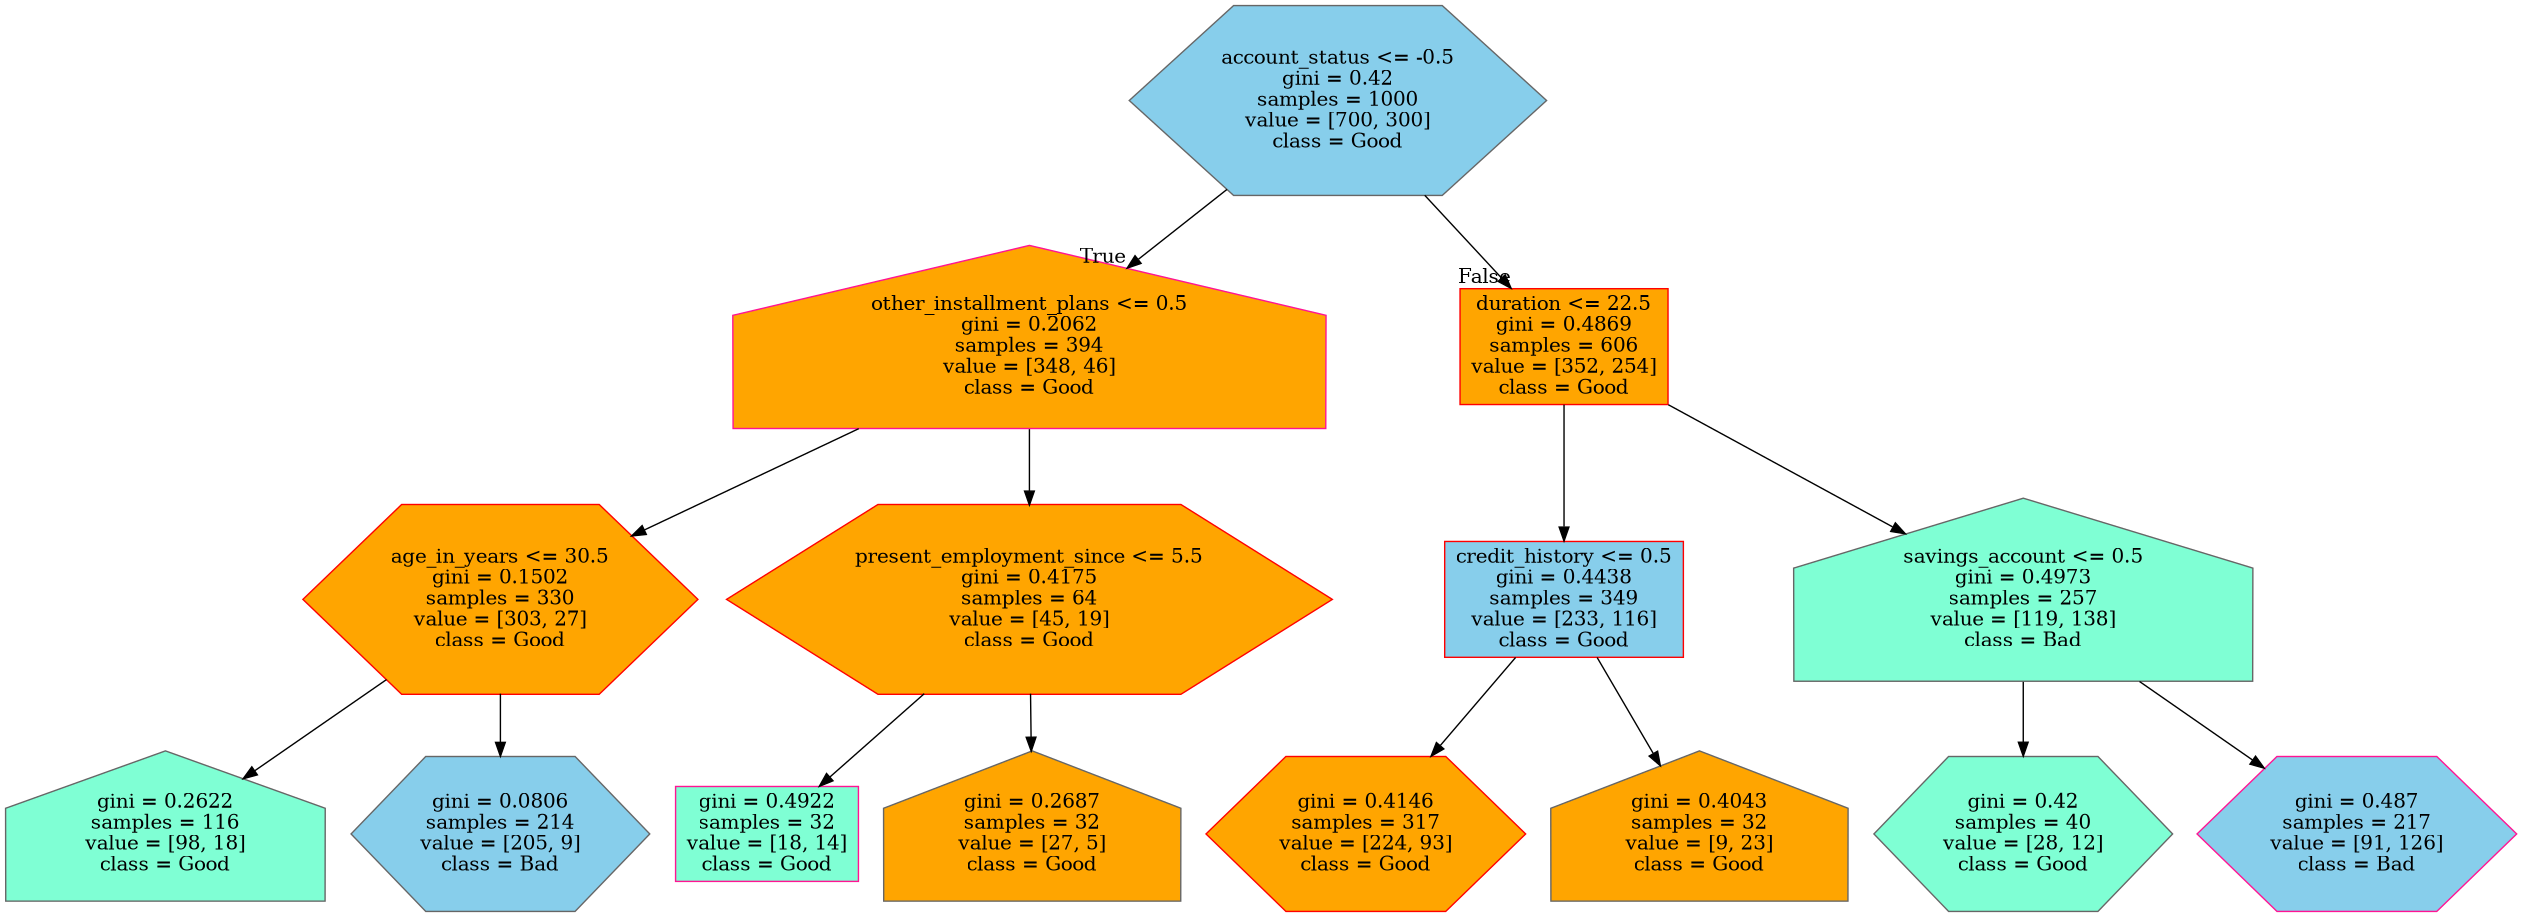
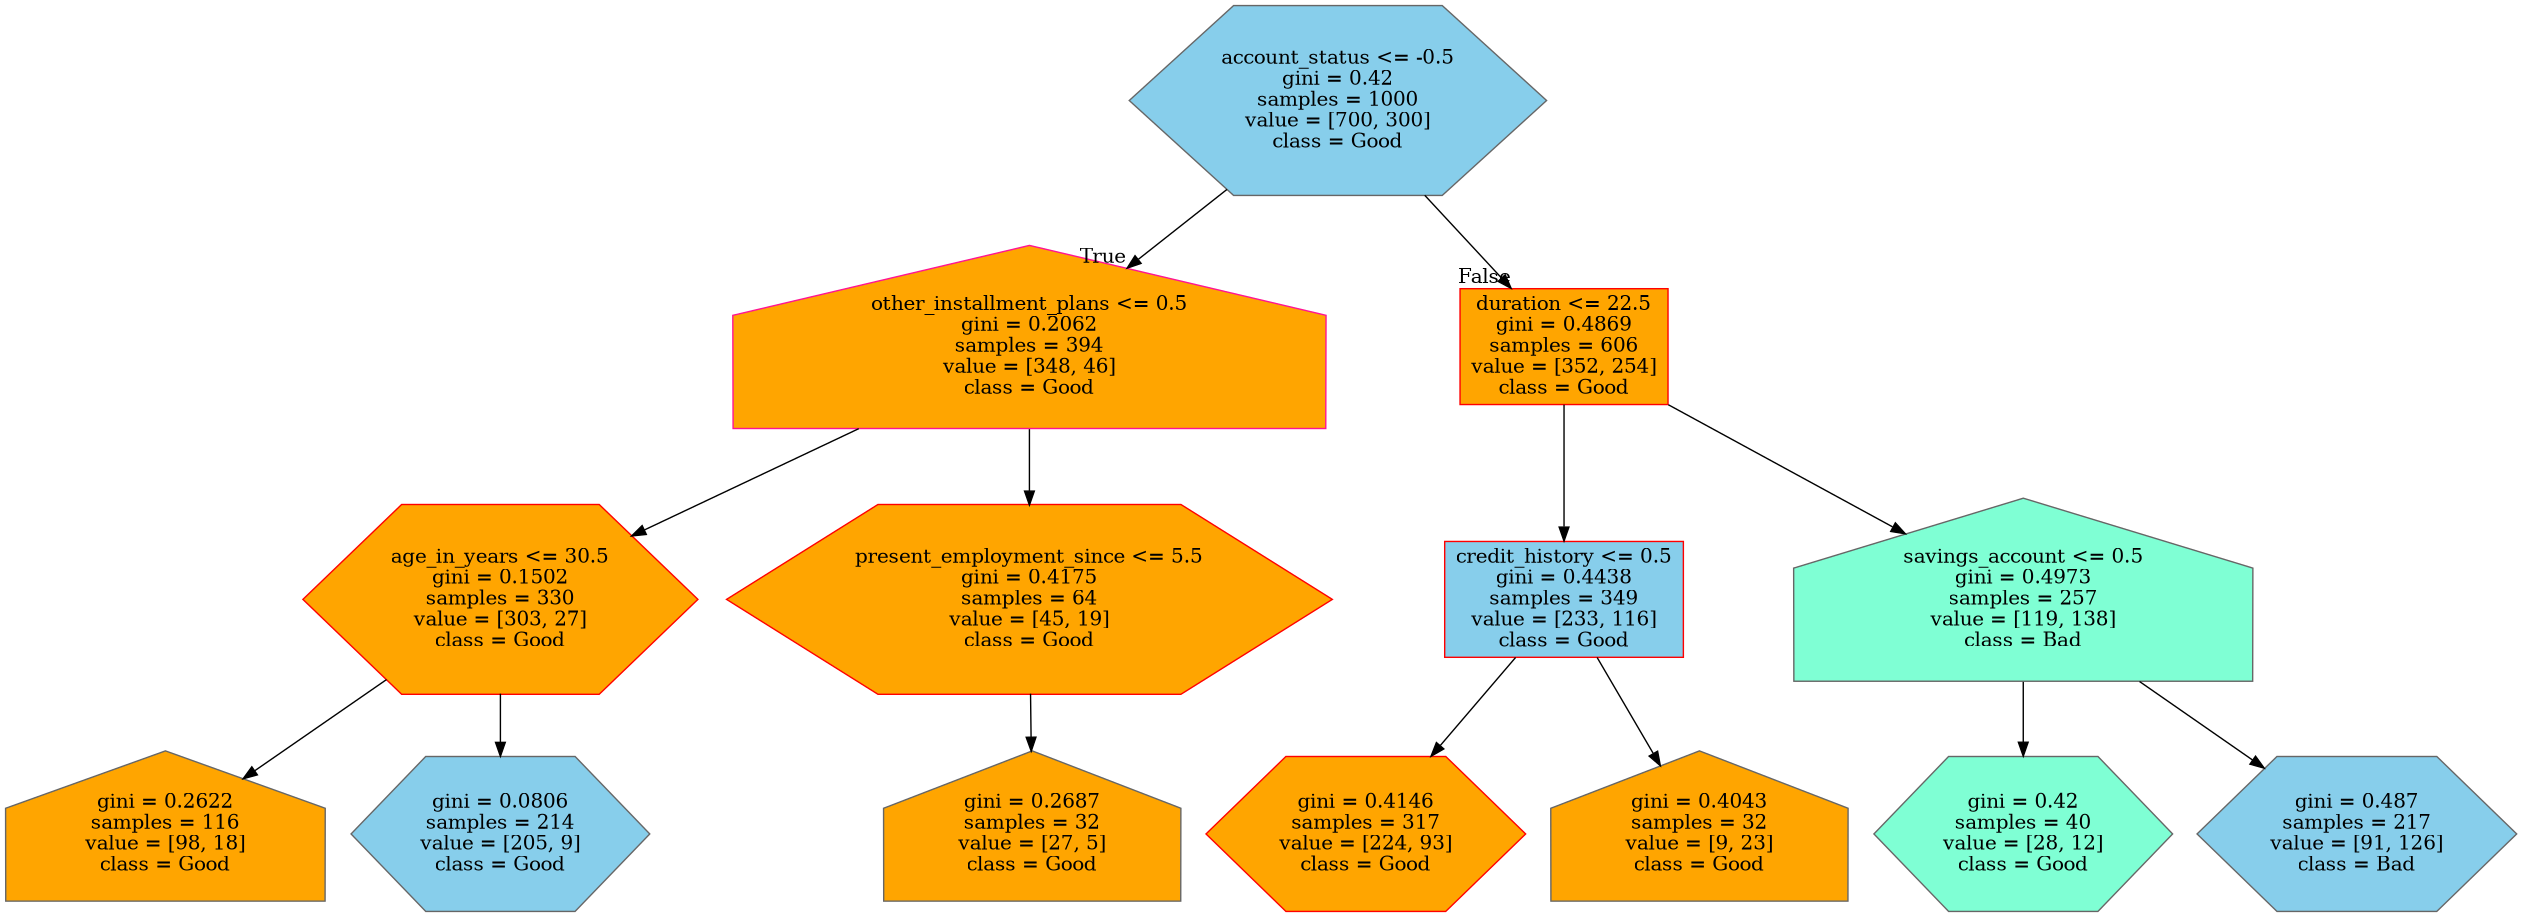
(165, 834) -> (165, 834)
(500, 834) -> (500, 834)
(767, 834) -> none
(2357, 834) -> (2357, 834)
